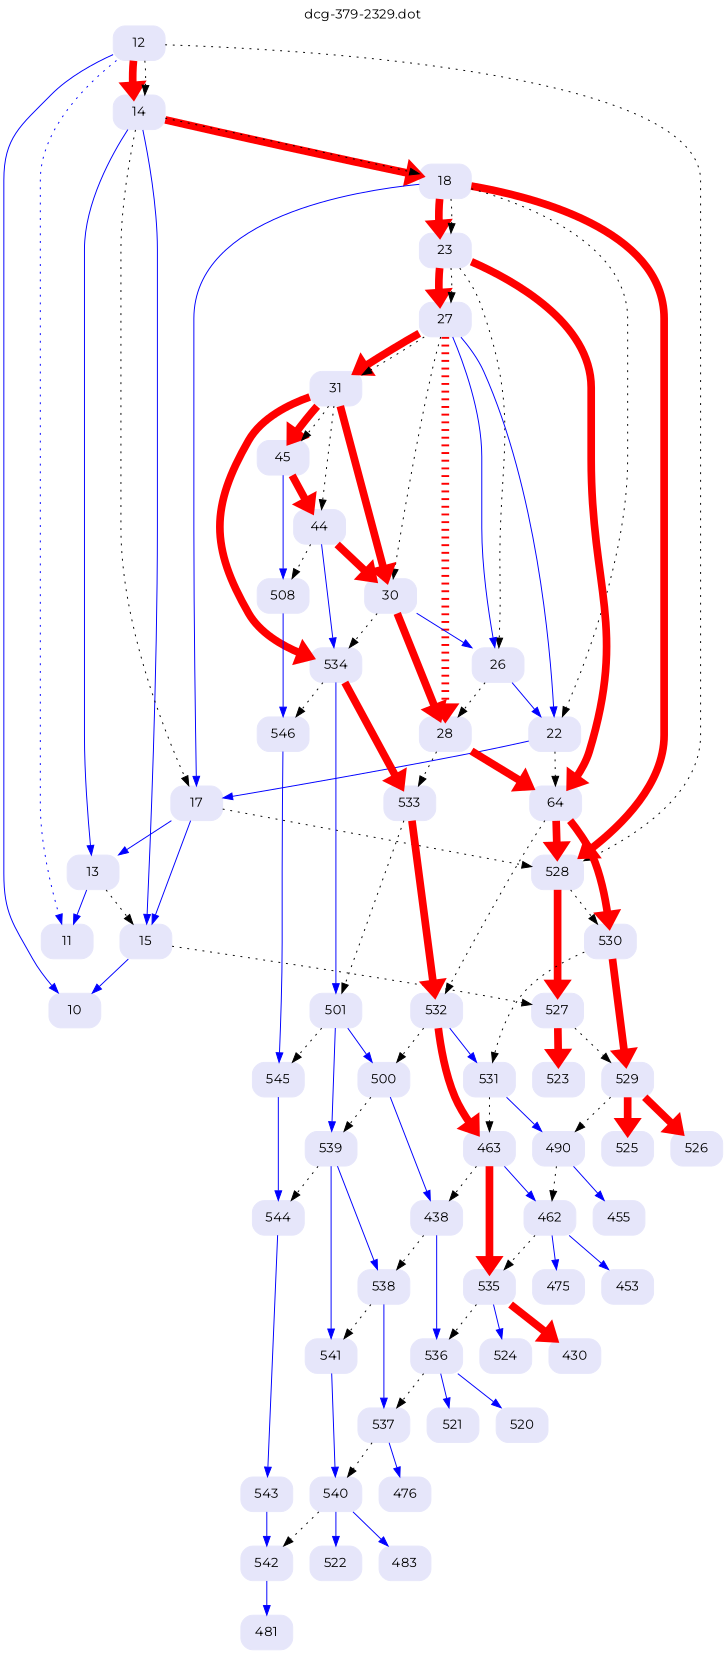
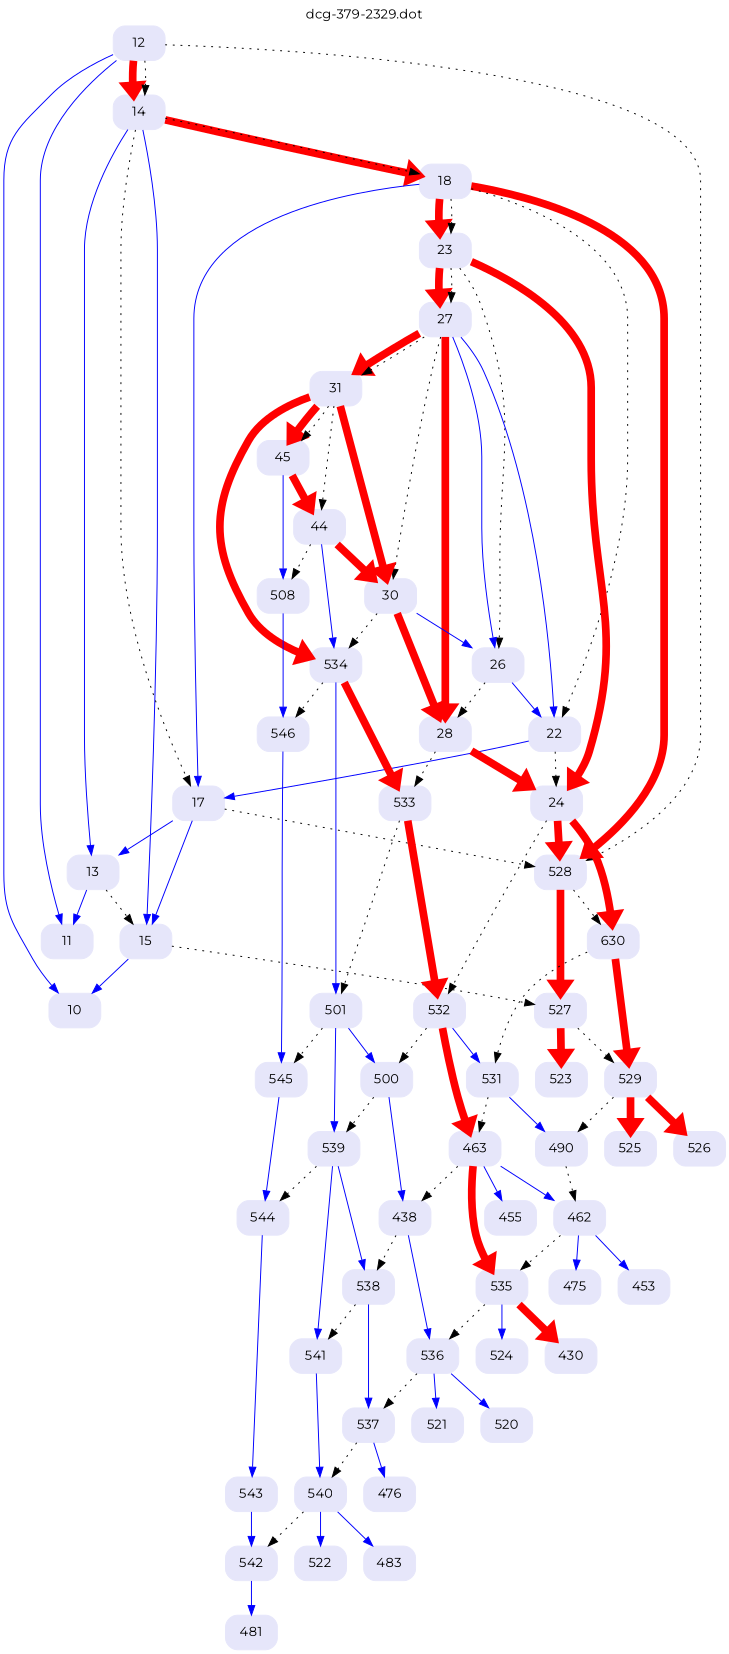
(40, 475) -> (40, 475)
(445, 522) -> (445, 522)
(556, 803) -> (557, 803)
(610, 941) -> (613, 941)
(586, 1180) -> (491, 1179)
